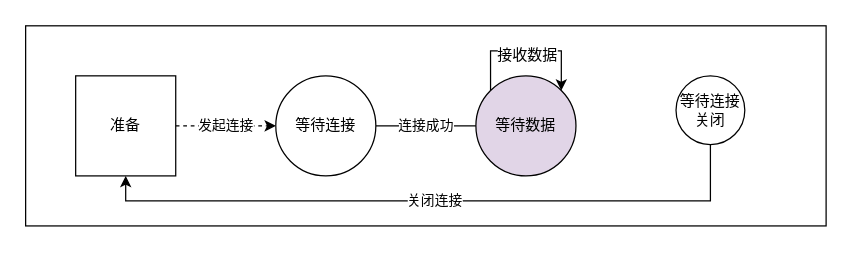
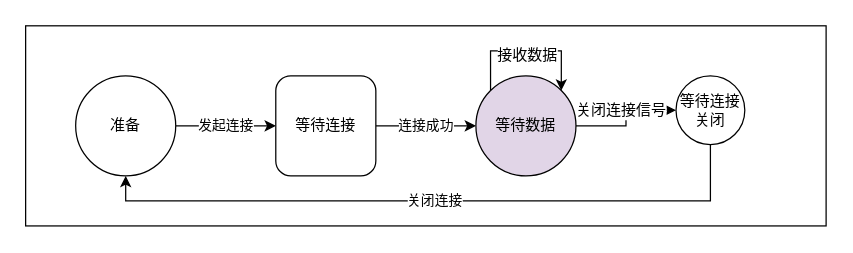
none -> (626, 123)
(126, 126) -> (126, 126)
(188, 126) -> (188, 126)
(326, 126) -> (326, 126)
(469, 126) -> (466, 126)
